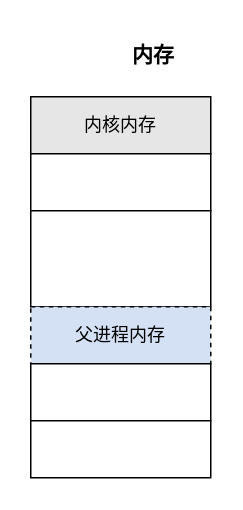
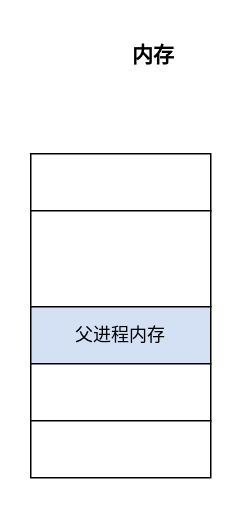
(121, 125) -> none
(121, 335) -> (121, 335)
